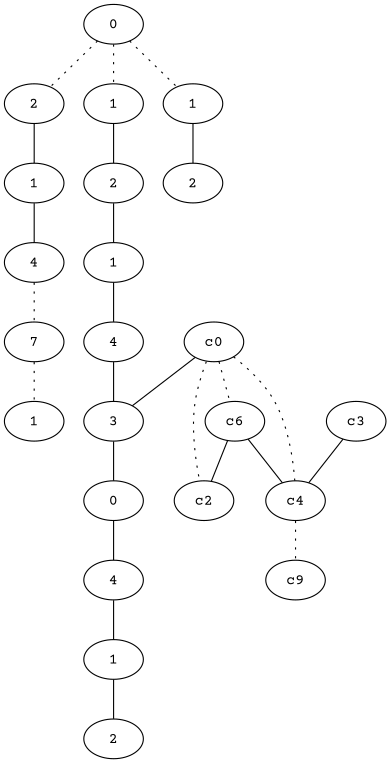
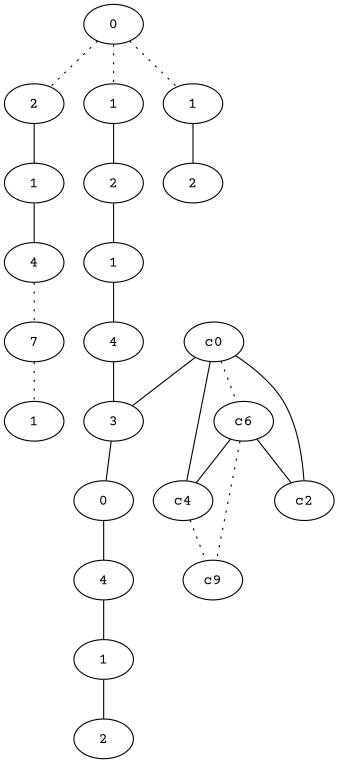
(279, 411) -> (199, 421)
(194, 421) -> (287, 408)
(356, 421) -> none
none -> (228, 501)
